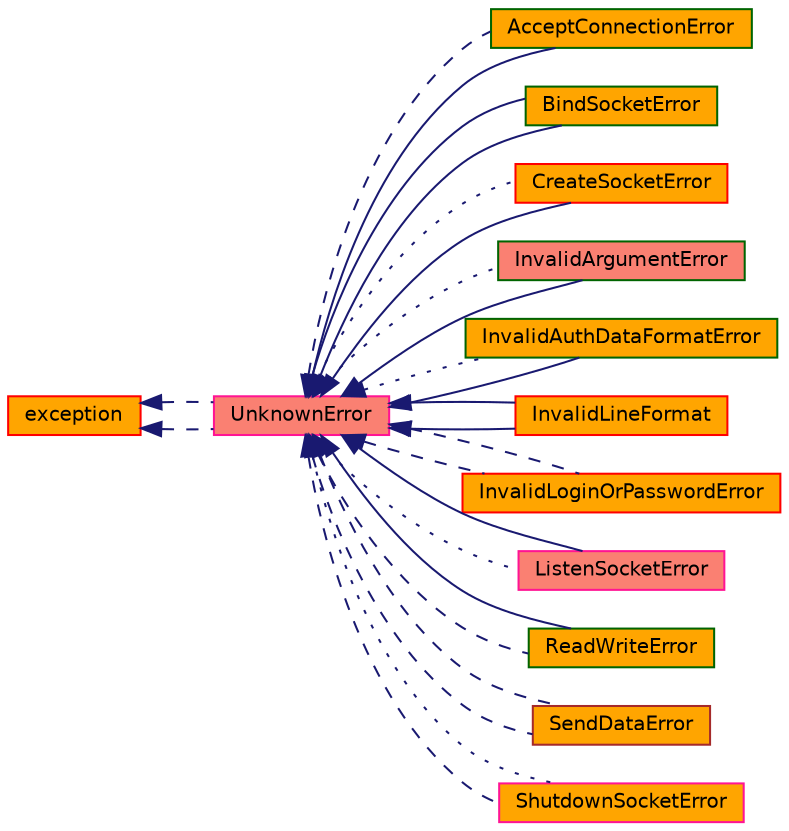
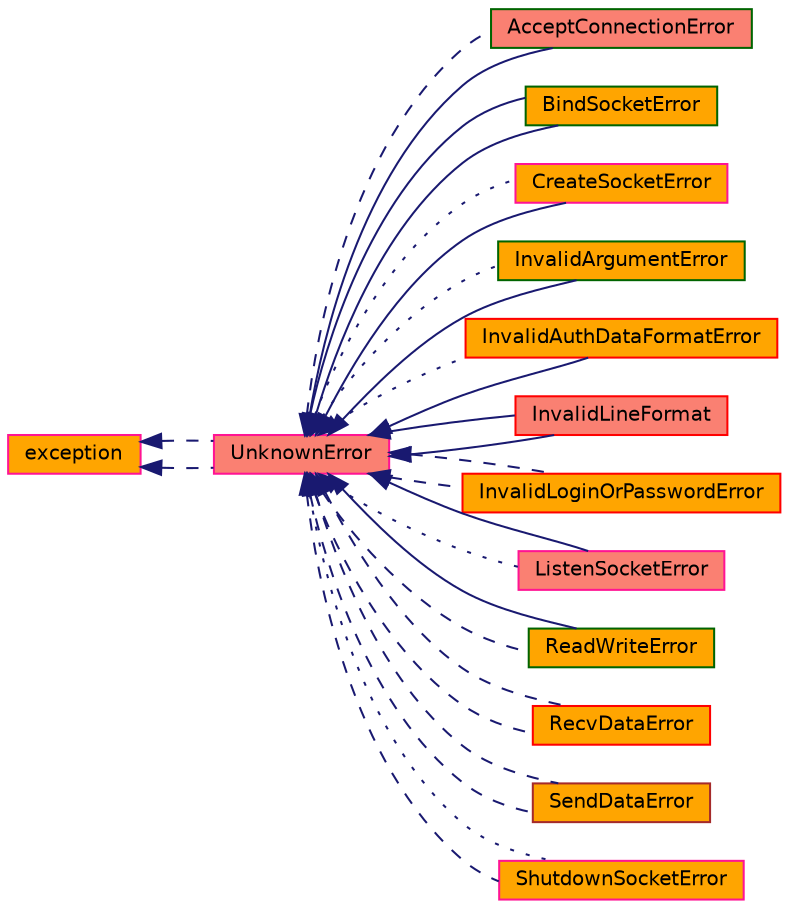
(621, 29) -> (621, 29)
(621, 183) -> (621, 183)
(621, 261) -> (621, 261)
(621, 338) -> (621, 338)
(74, 416) -> (74, 454)
(621, 416) -> (621, 416)
none -> (621, 725)
